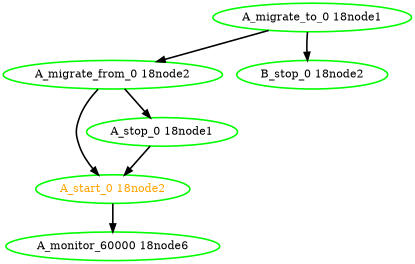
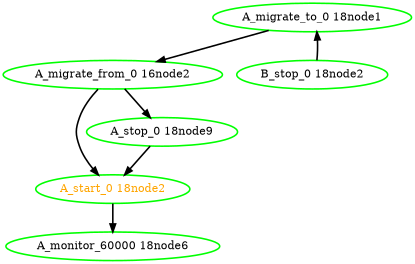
(307, 42) -> (318, 50)
(113, 75) -> (113, 75)
(162, 132) -> (162, 132)
